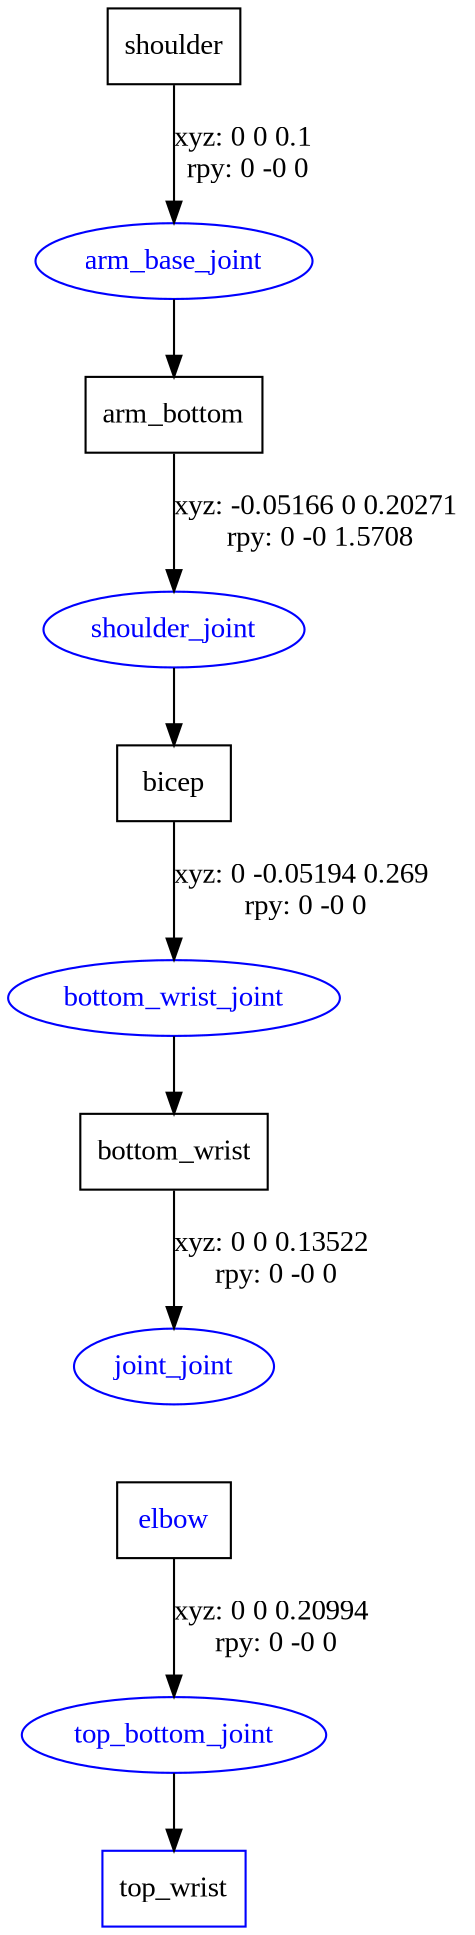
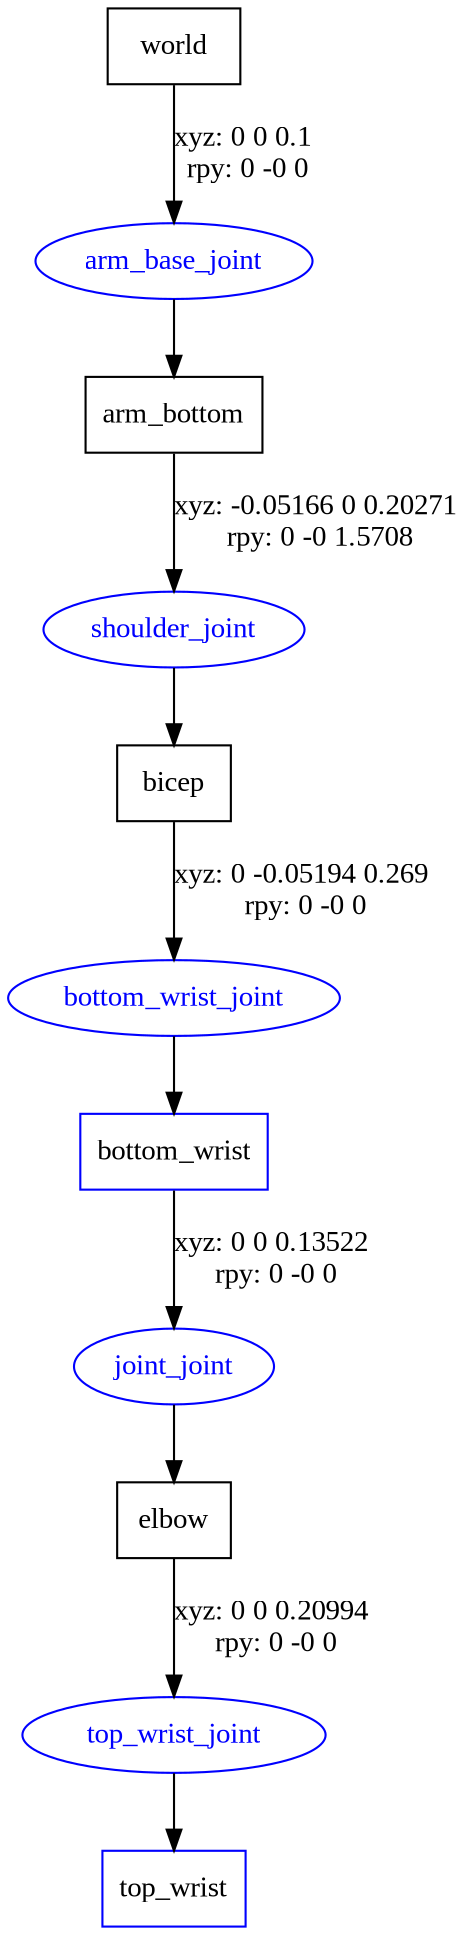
(174, 46) -> (174, 46)
(174, 1152) -> (174, 1152)
none -> (174, 1433)
(174, 1520) -> (174, 1520)
(174, 1735) -> (174, 1735)
